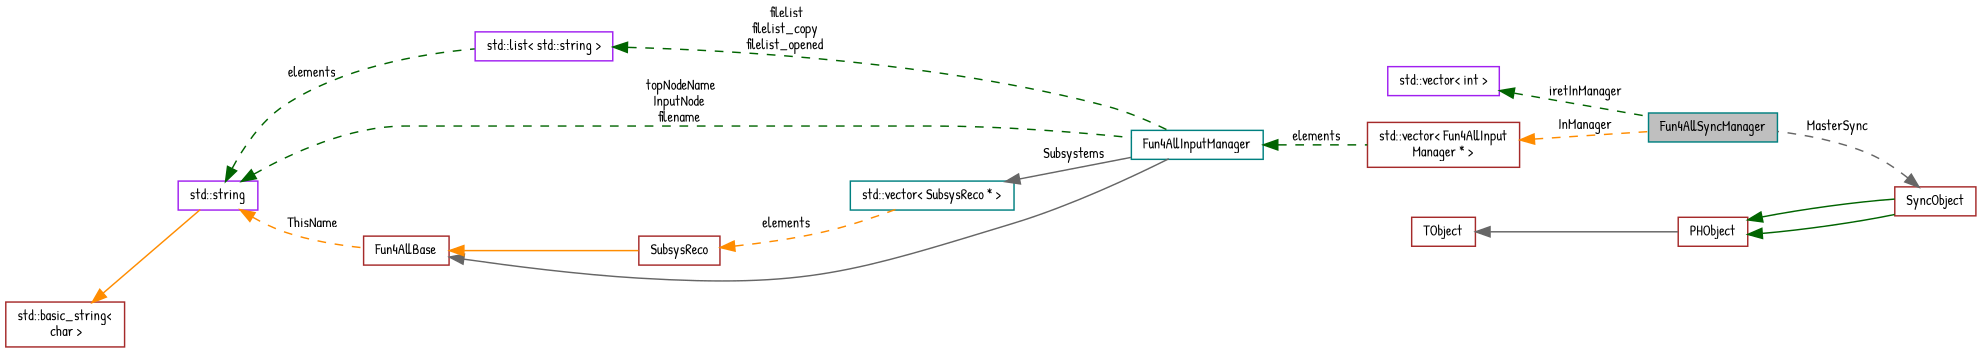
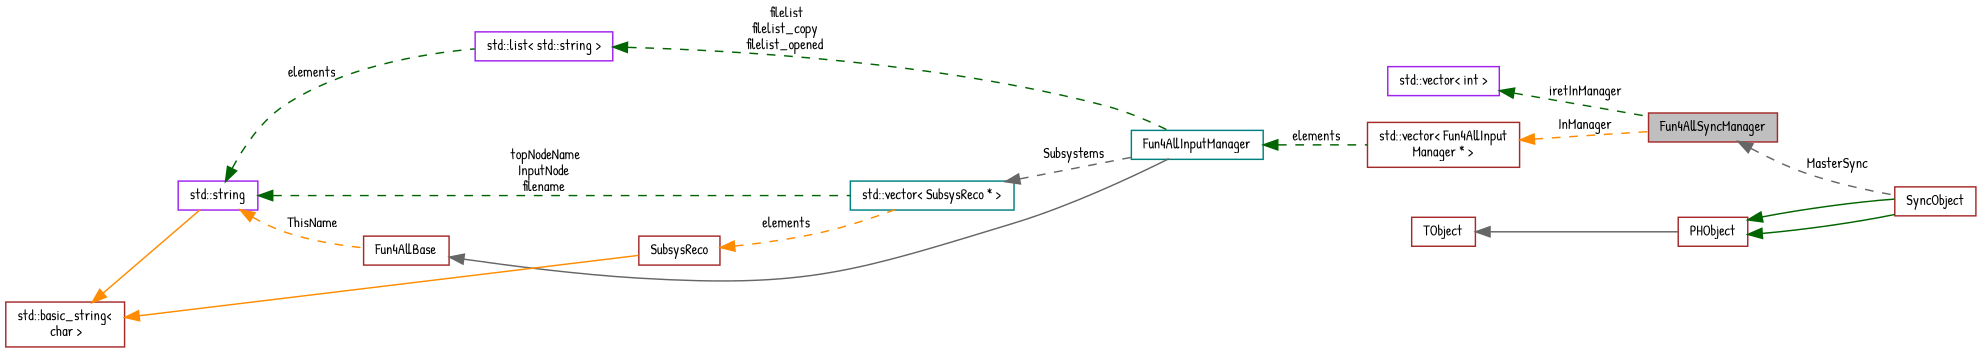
(688, 126) -> (562, 196)
(1713, 127) -> (1713, 127)
(1846, 145) -> (1821, 178)
(1075, 168) -> (1075, 168)
(551, 251) -> (389, 286)
